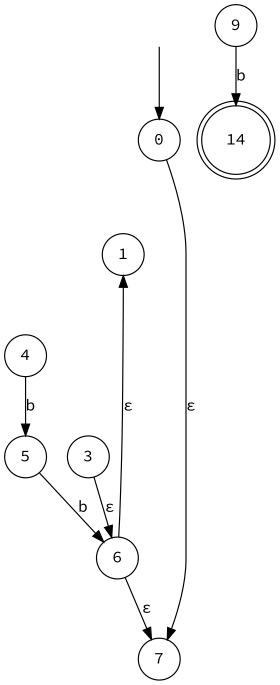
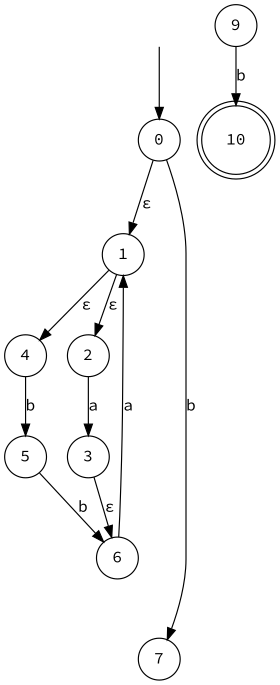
(236, 140) -> (236, 140)
none -> (143, 191)
none -> (79, 301)
none -> (88, 356)
(128, 406) -> (128, 406)
(191, 406) -> (191, 406)
(136, 603) -> none
